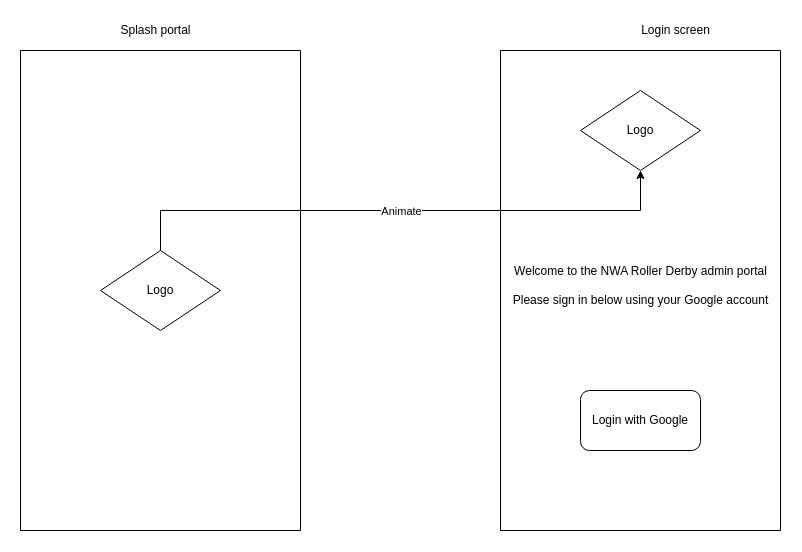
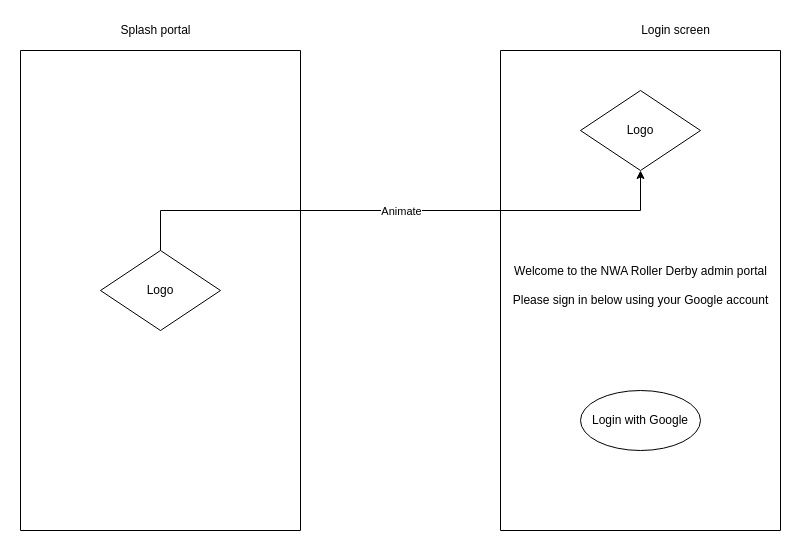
(641, 421) -> (641, 421)
